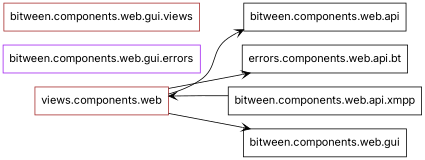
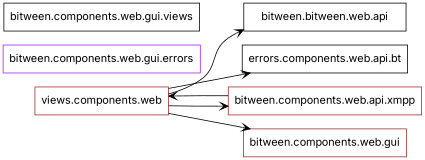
(102, 17) -> (102, 17)
(325, 17) -> (325, 17)
(325, 101) -> (325, 101)
none -> (195, 106)
(325, 143) -> (325, 143)
